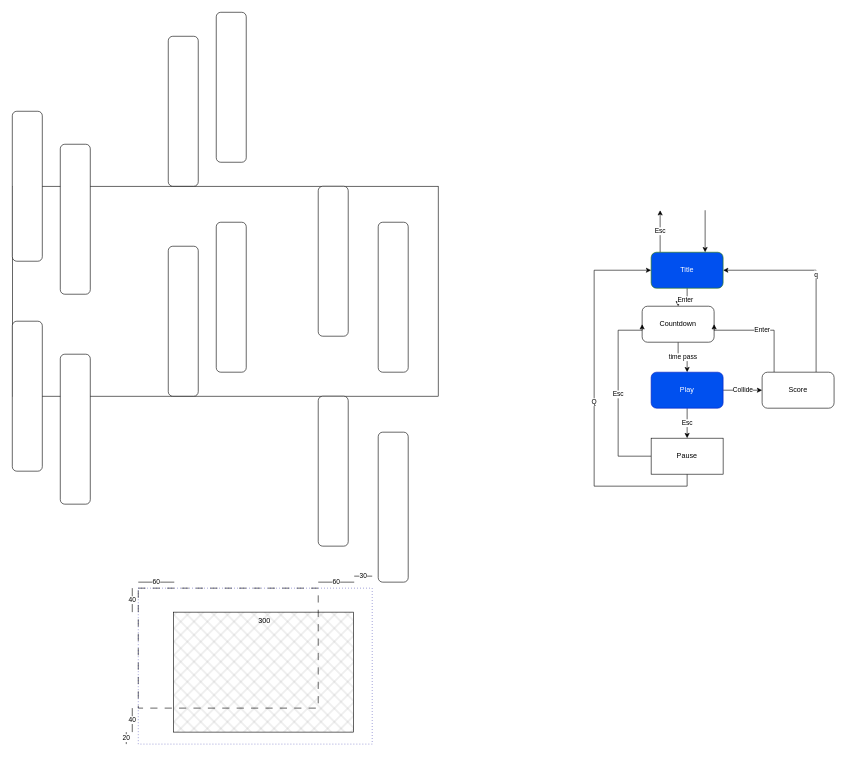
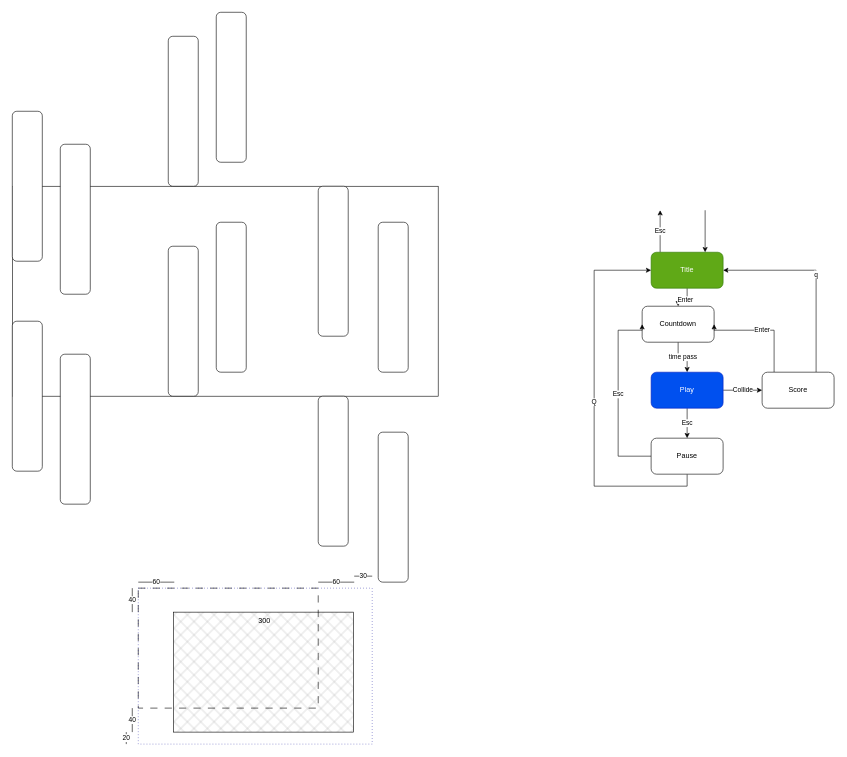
(687, 270) -> (687, 270)
(687, 456) -> (687, 456)
